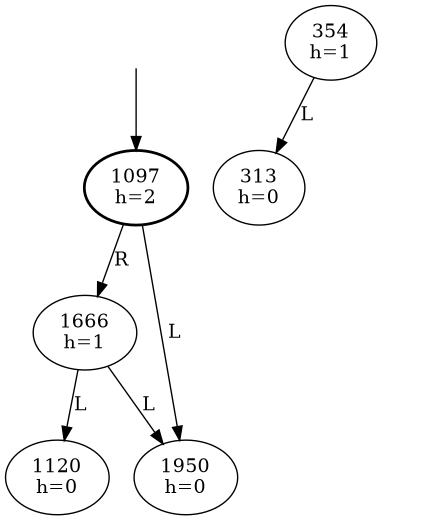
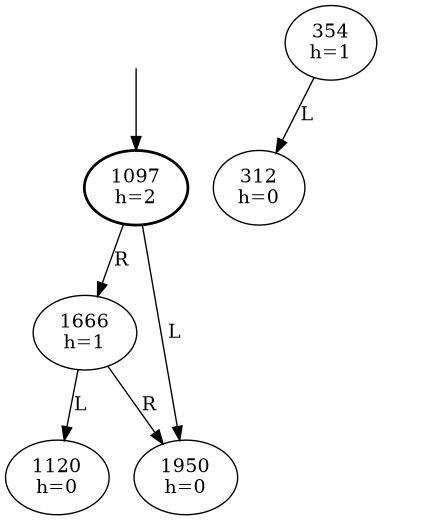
(259, 188) -> (259, 188)
(149, 405) -> (149, 405)
